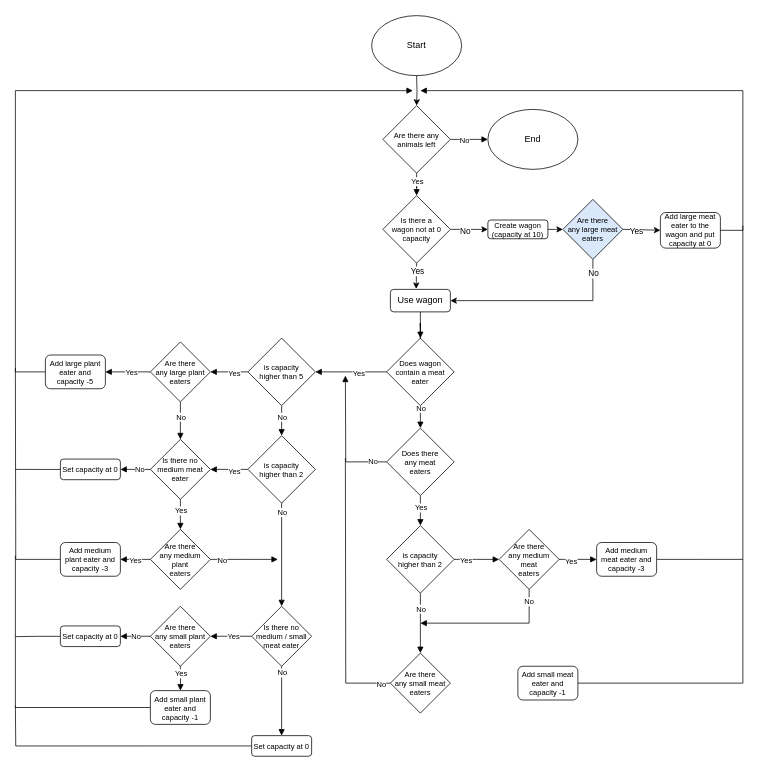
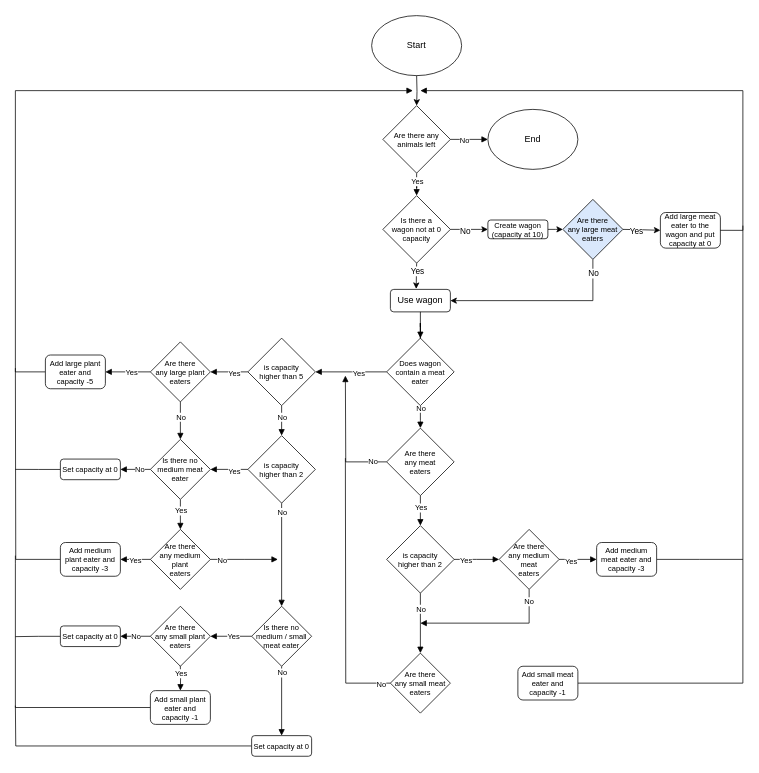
(420, 462) -> (420, 462)
